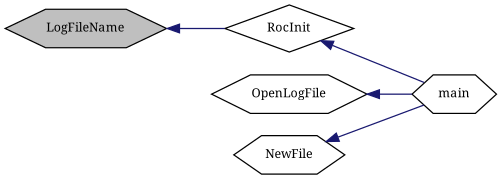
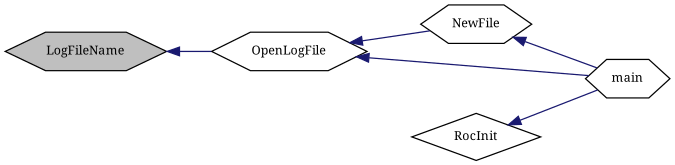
(202, 28) -> (195, 51)
none -> (396, 36)
